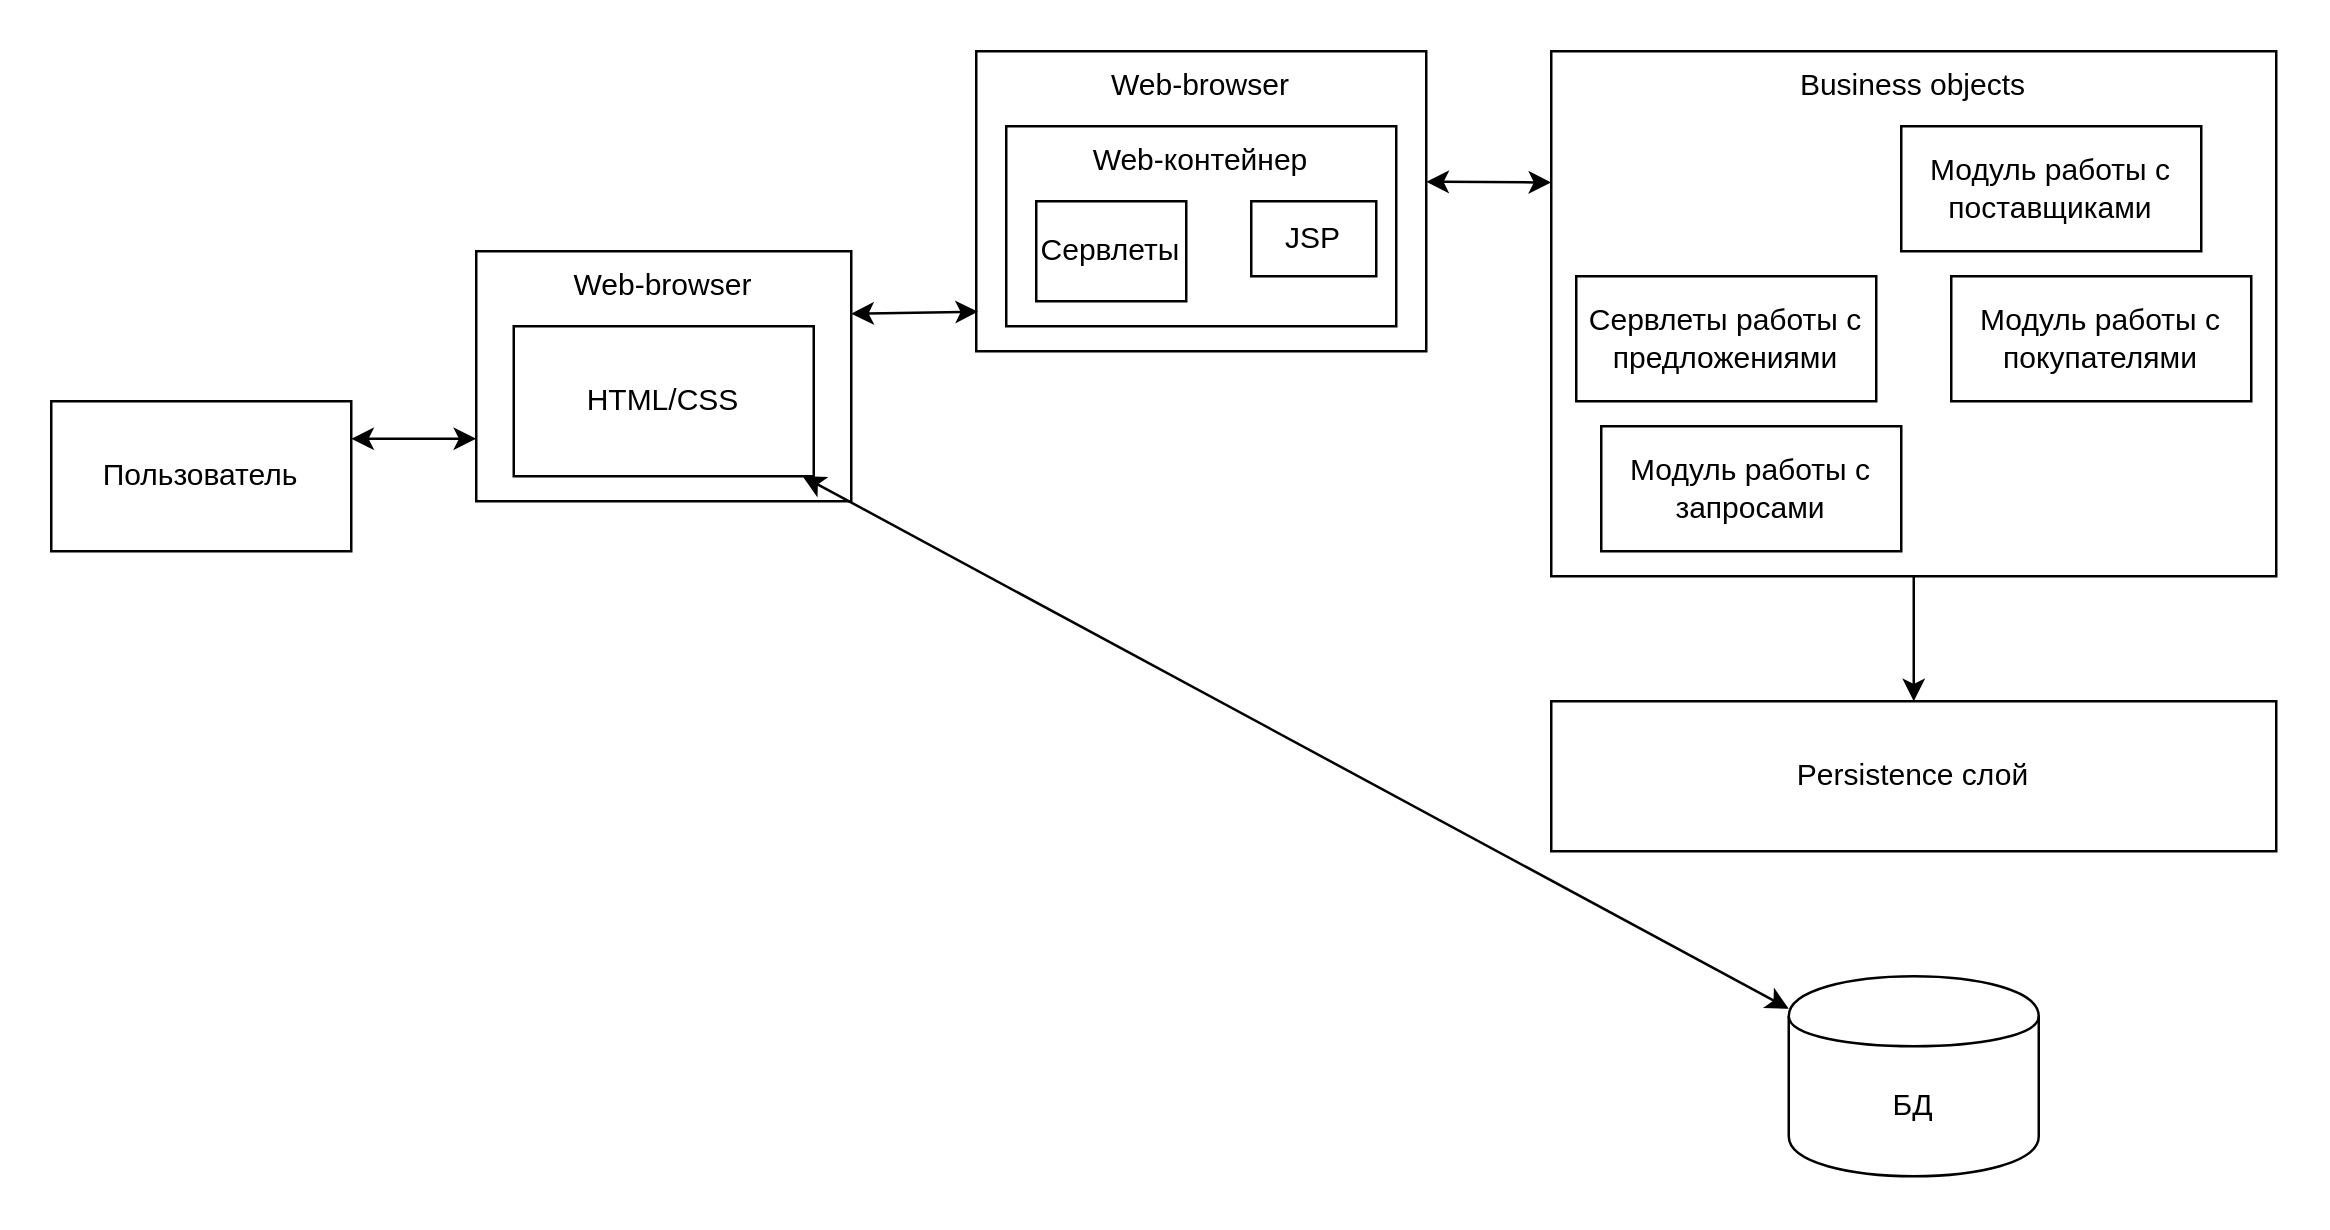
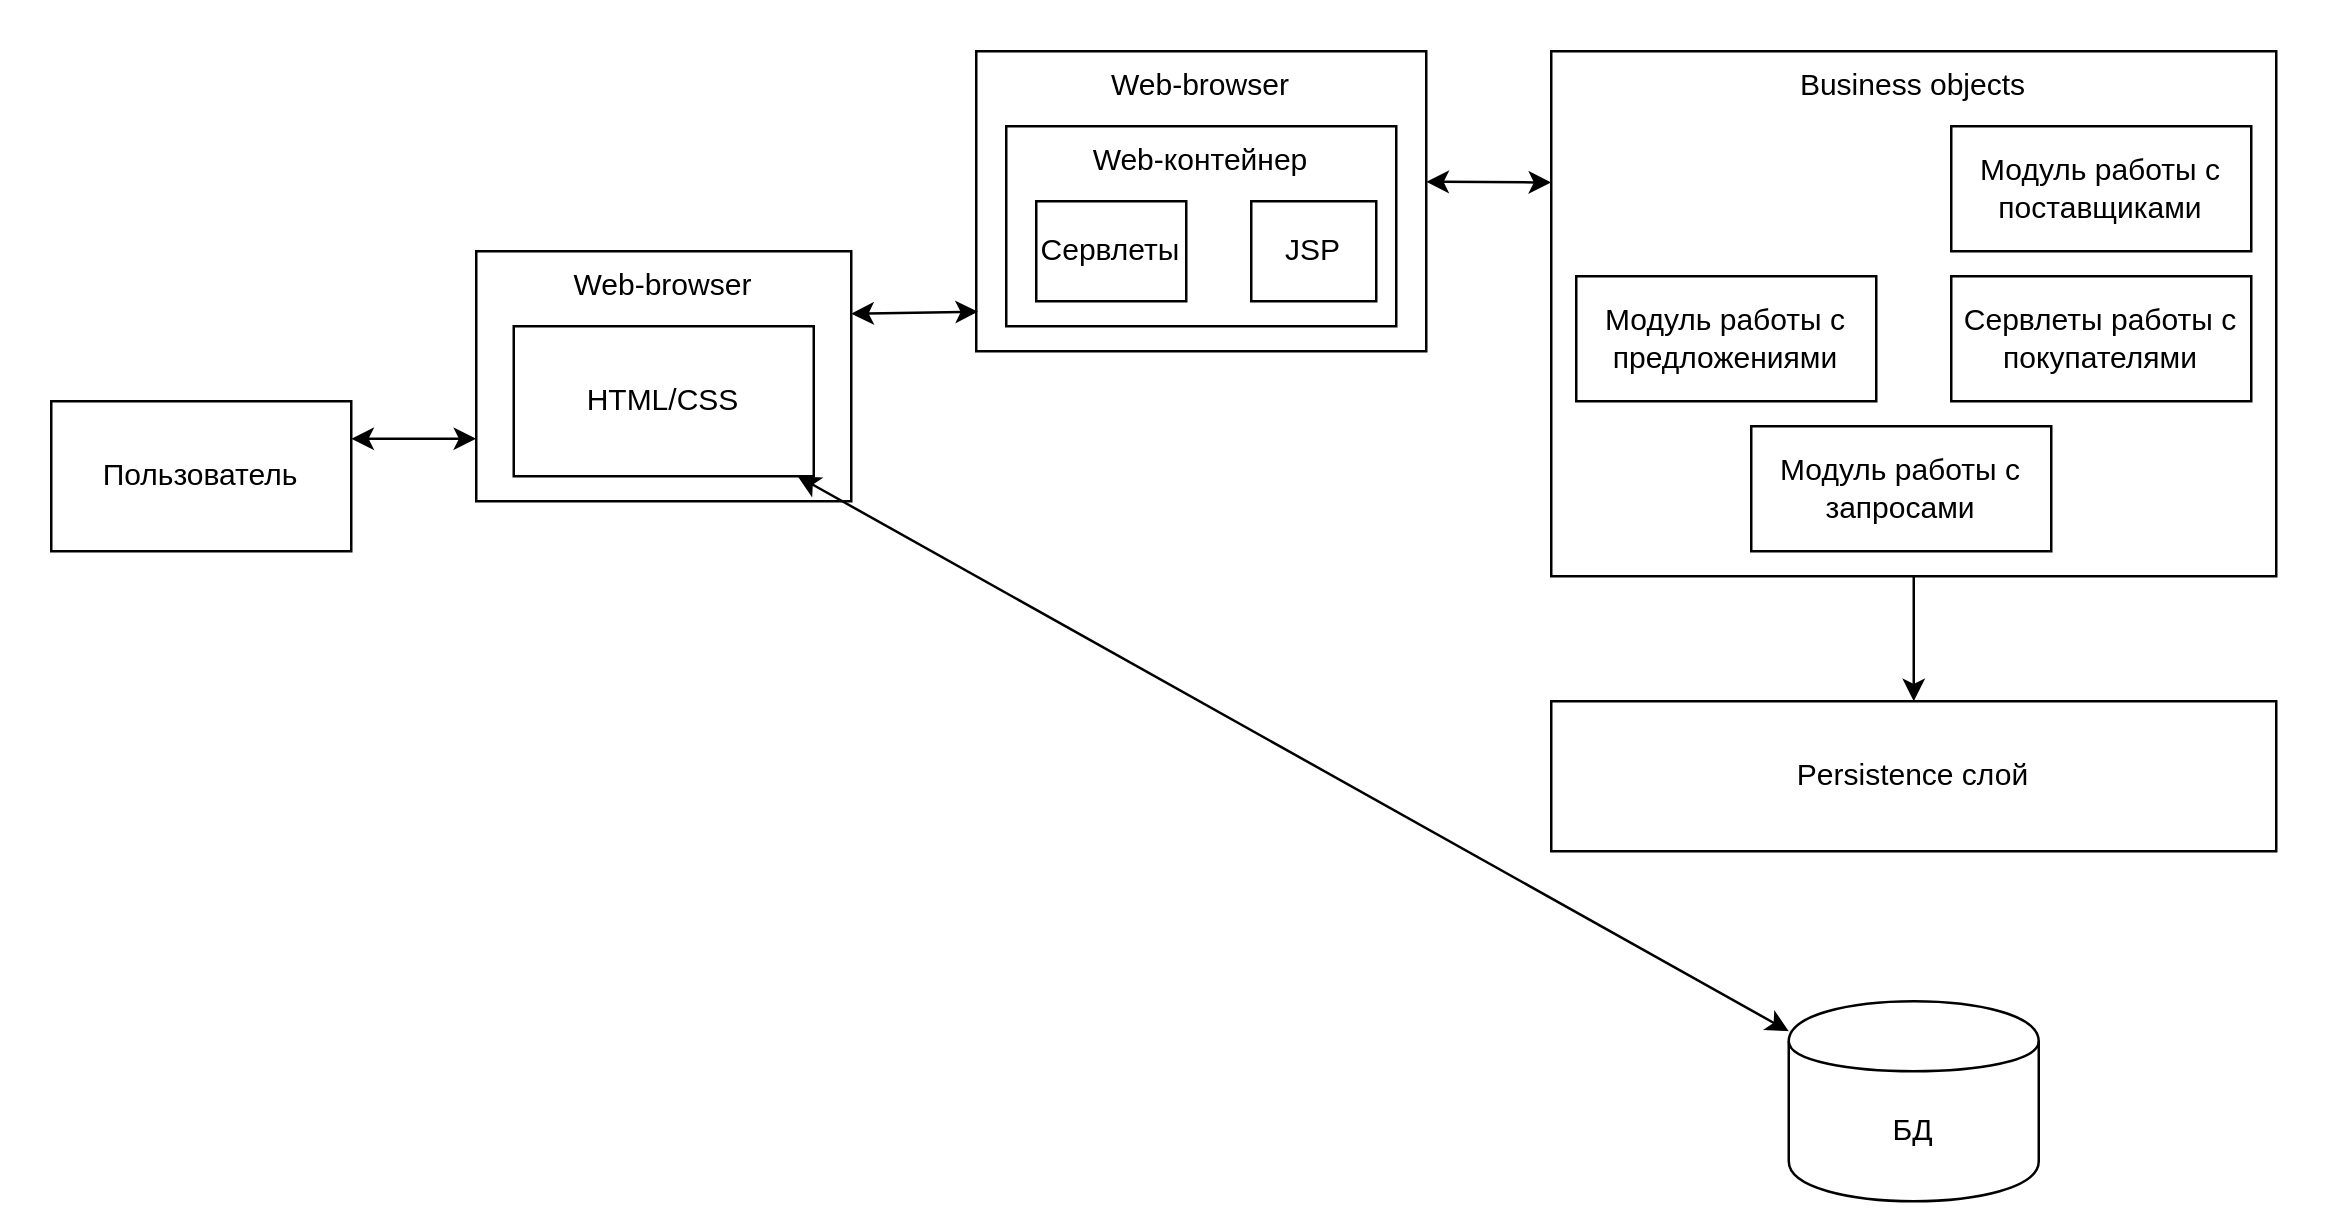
(2051, 189) -> (2101, 189)
(1314, 239) -> (1314, 251)
(1726, 339) -> (1726, 339)
(2101, 339) -> (2101, 339)
(1751, 489) -> (1901, 489)
(1914, 1076) -> (1914, 1101)
